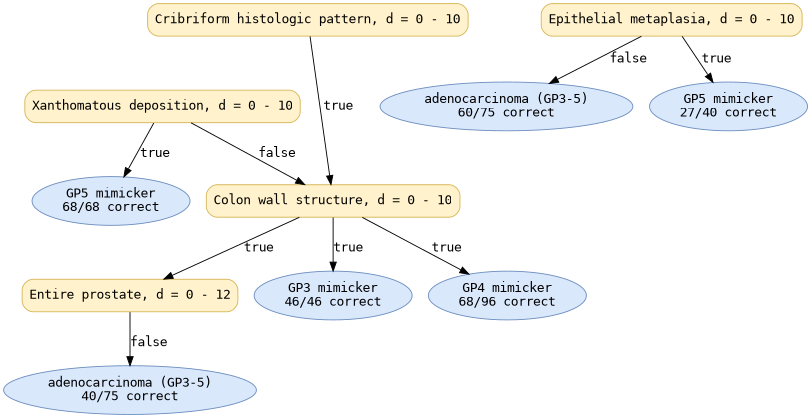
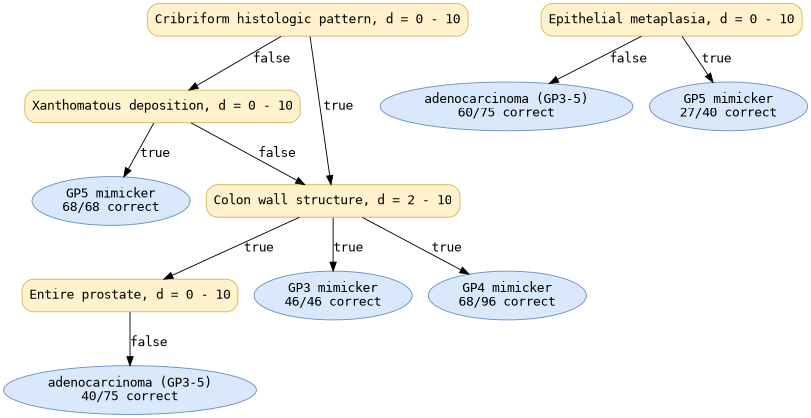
none -> (239, 61)
(333, 201) -> (333, 201)
(130, 296) -> (130, 296)
